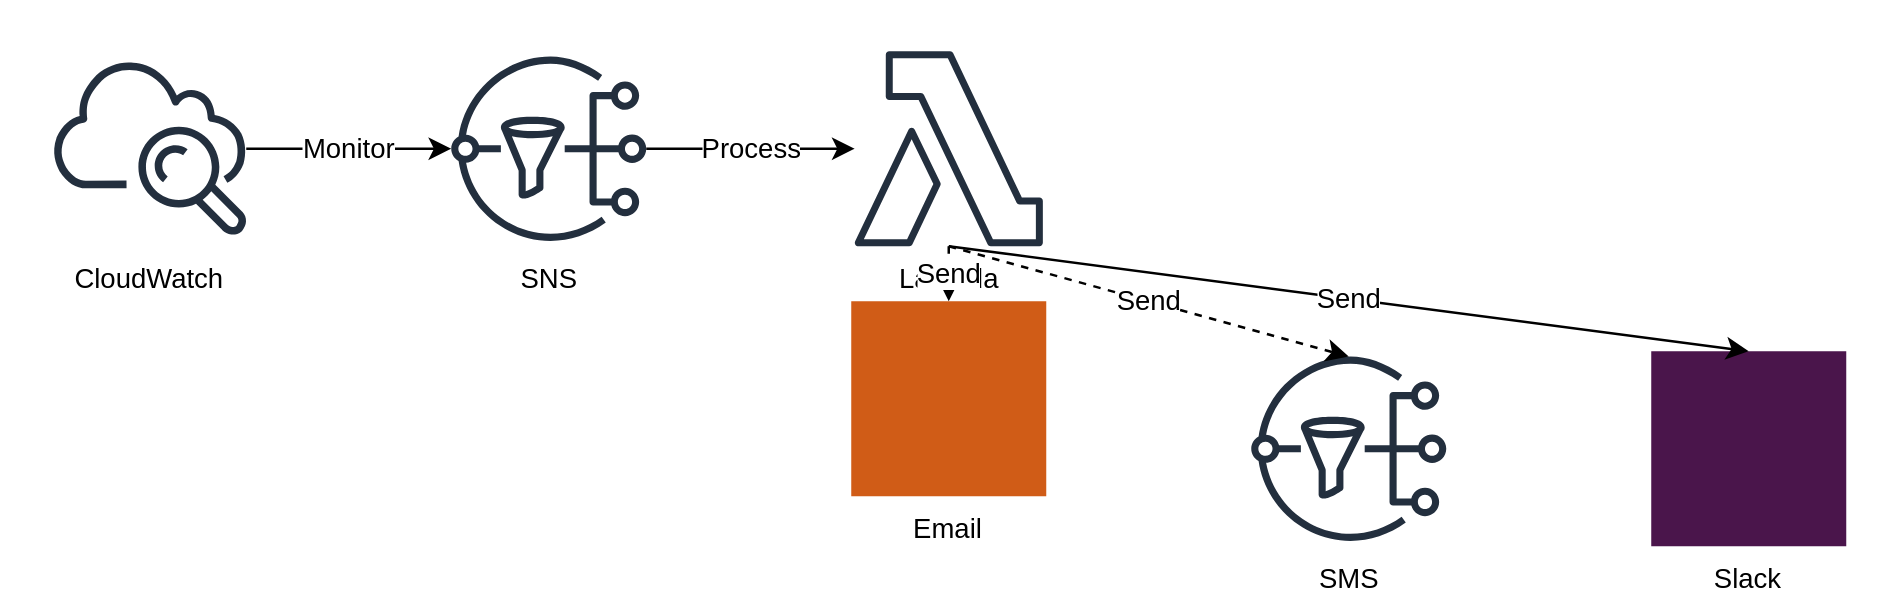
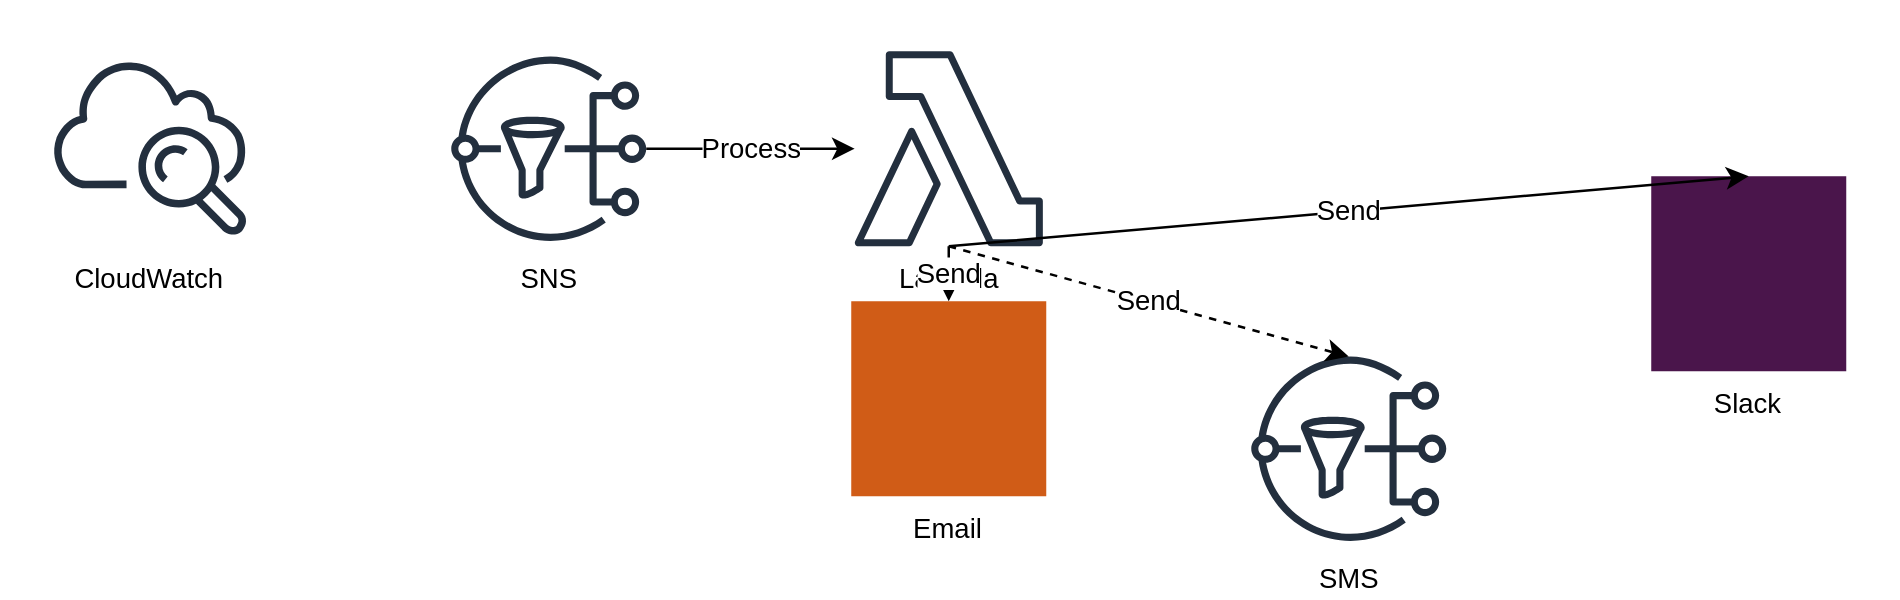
(340, 149) -> none
(949, 255) -> (949, 255)
(1749, 449) -> (1749, 274)
